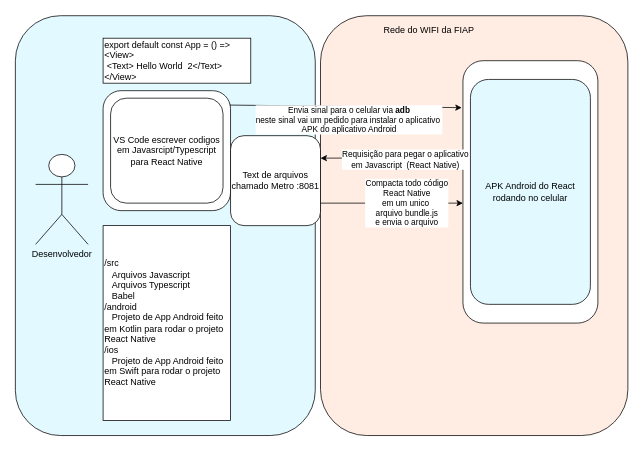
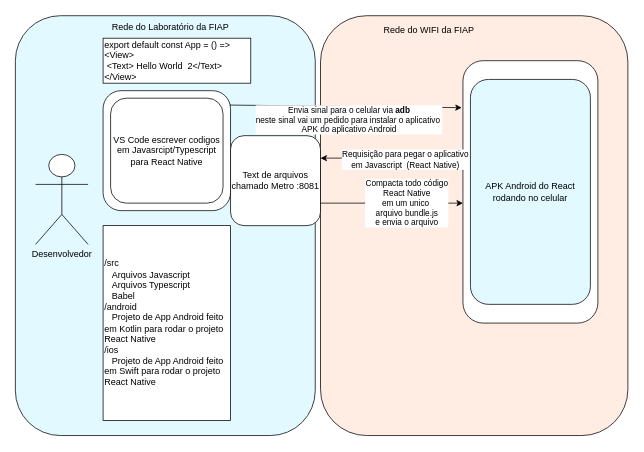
none -> (171, 27)
